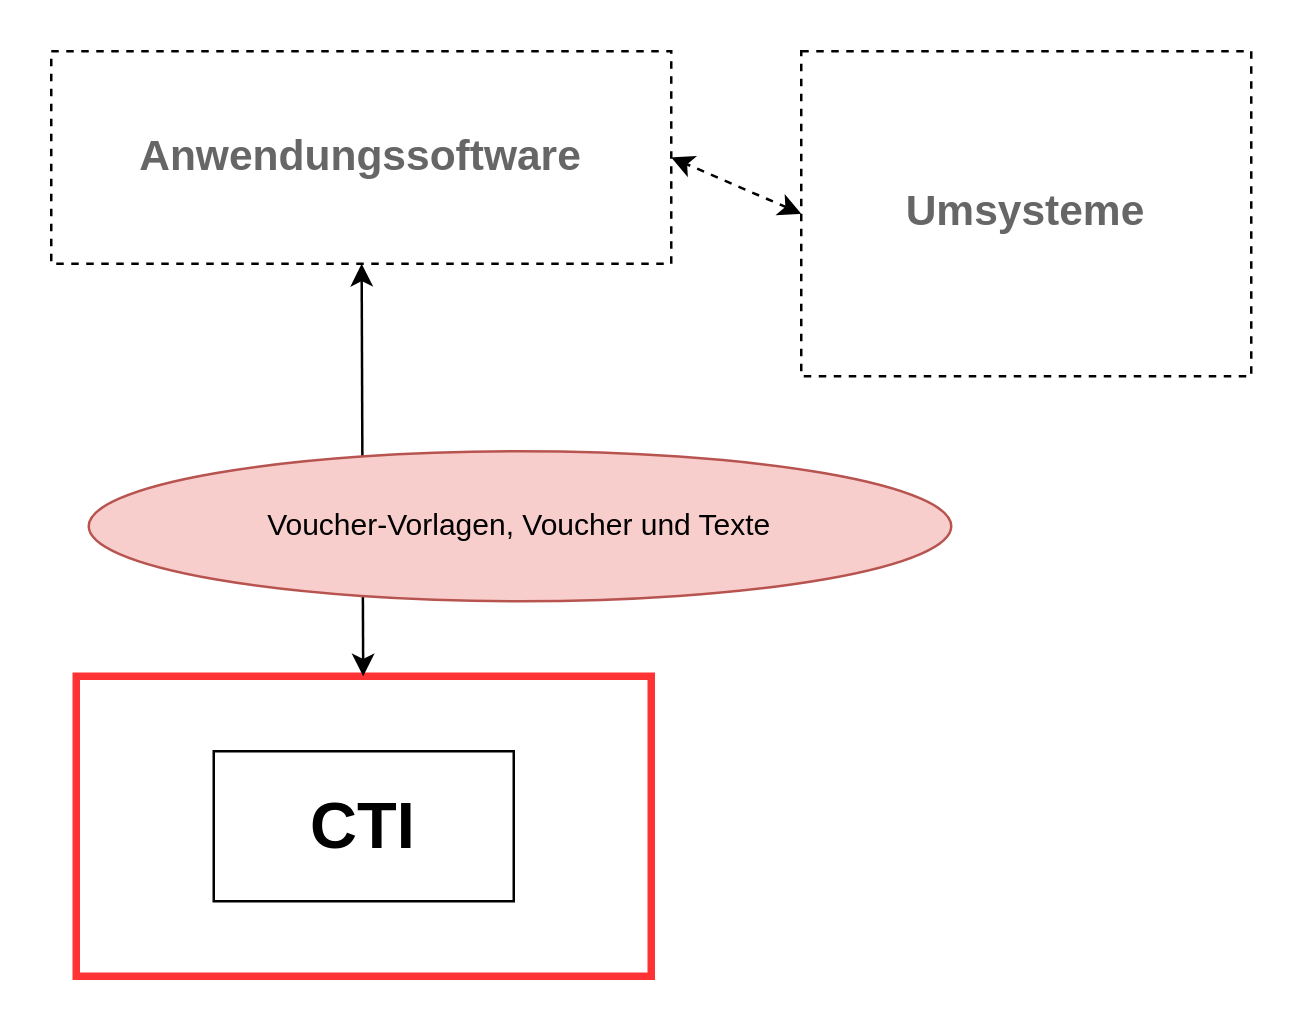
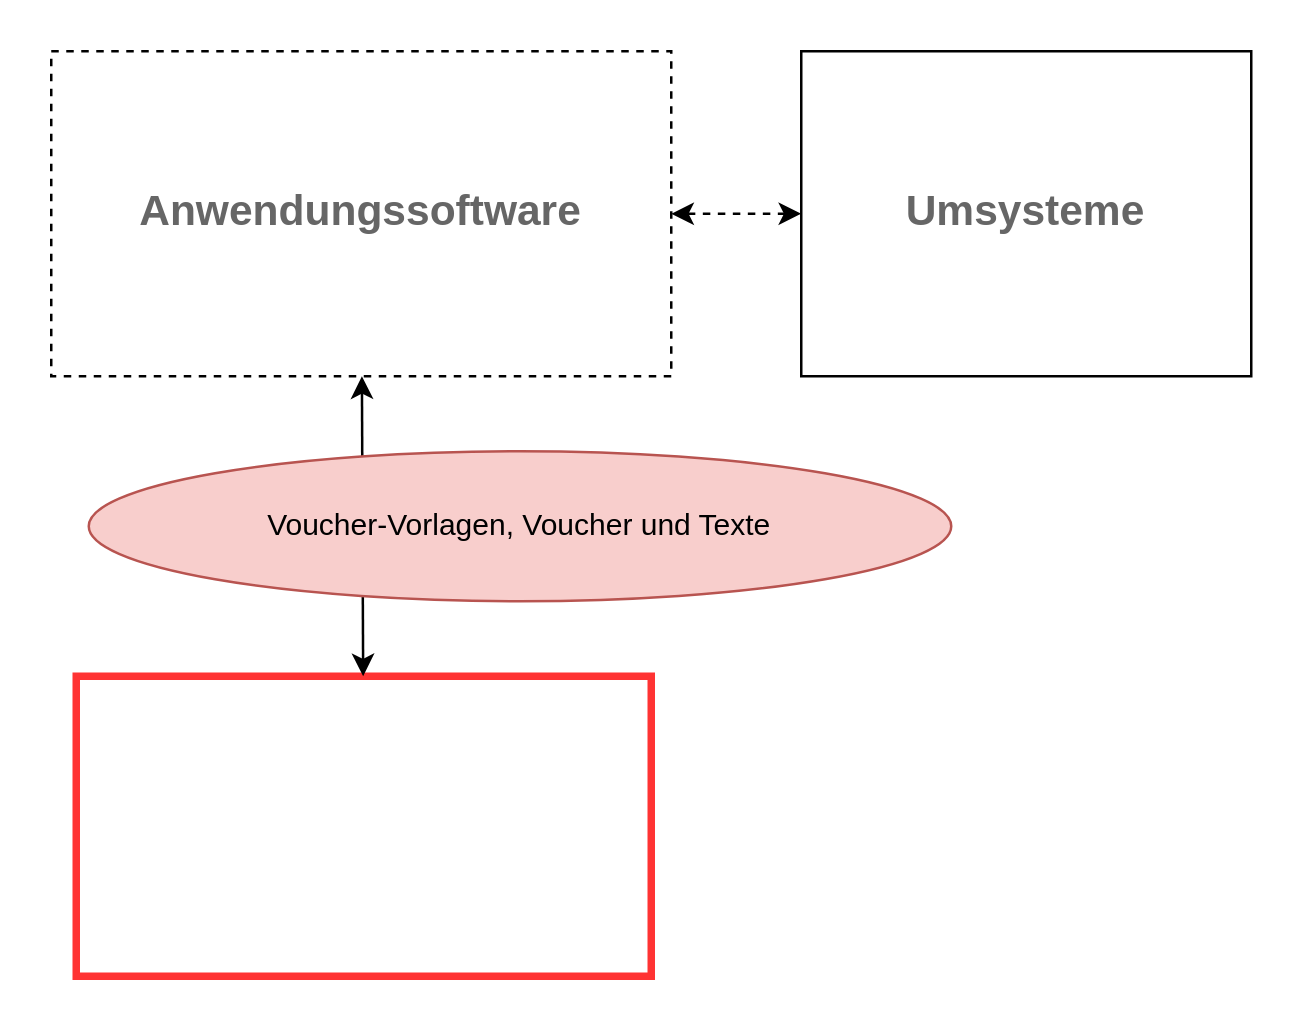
(361, 158) -> (361, 214)
(1026, 214) -> (1026, 214)
(364, 826) -> none
